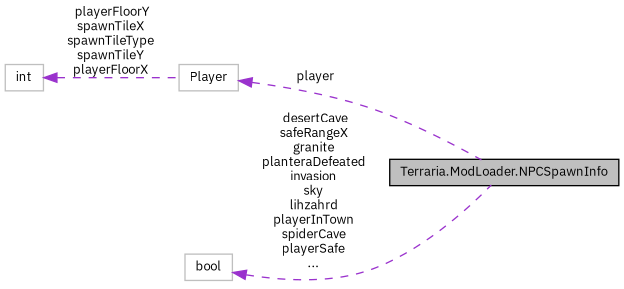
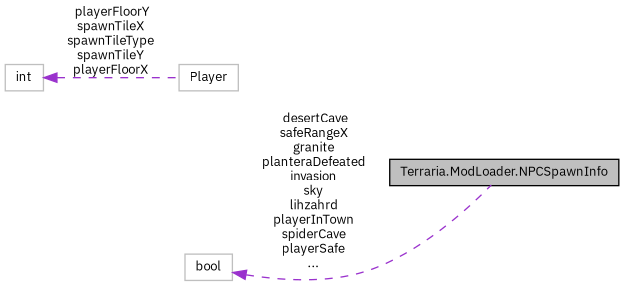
(371, 108) -> none
